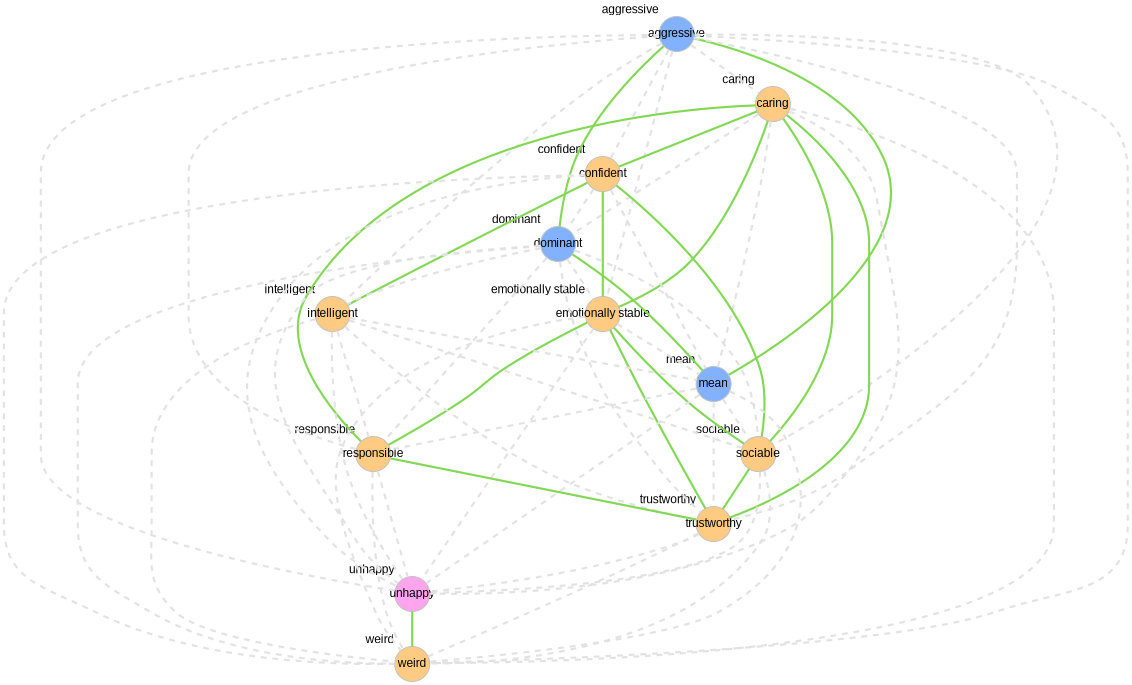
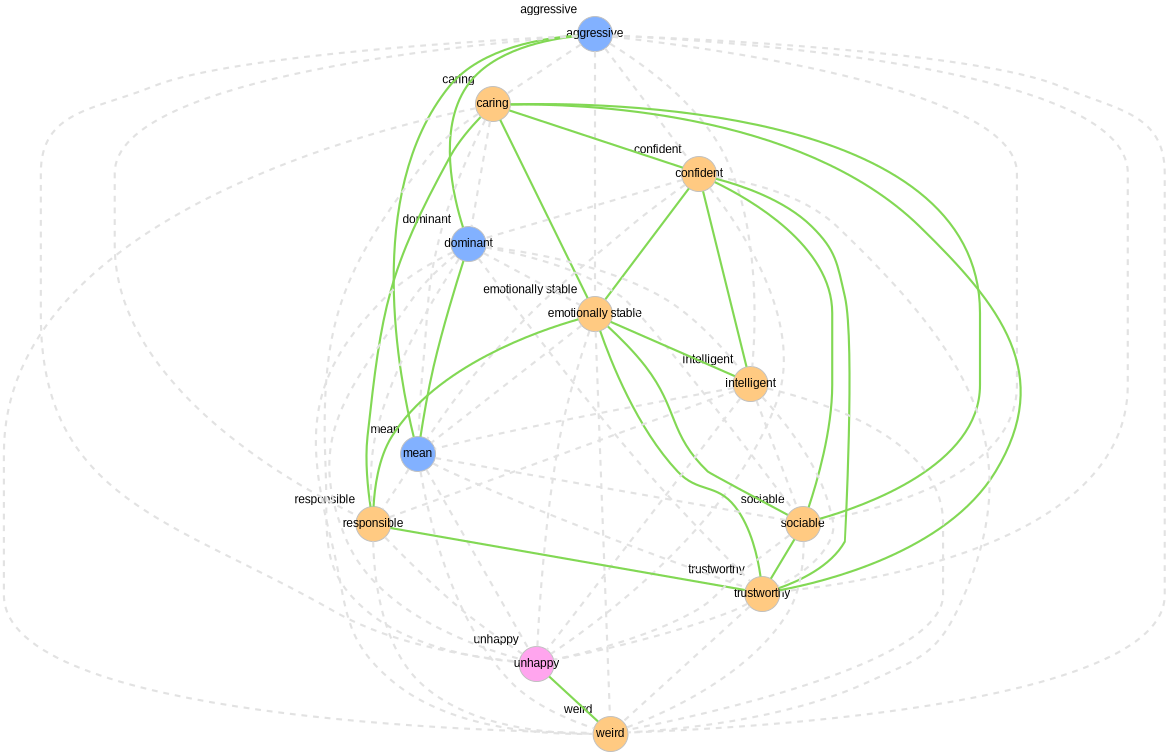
none -> (679, 352)
none -> (849, 367)
